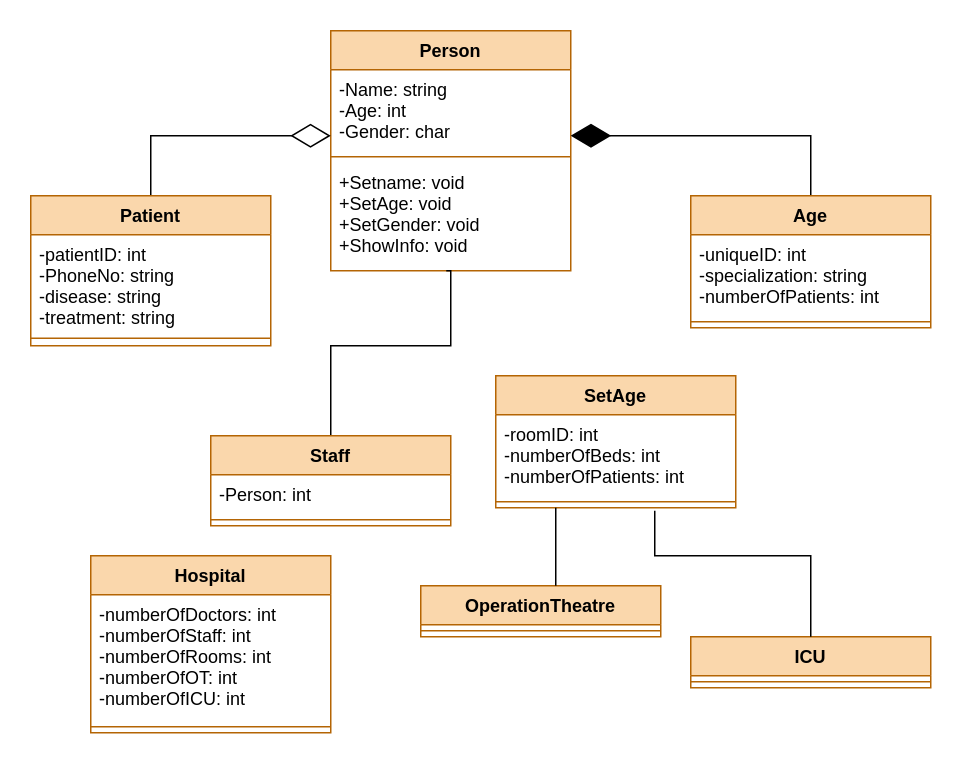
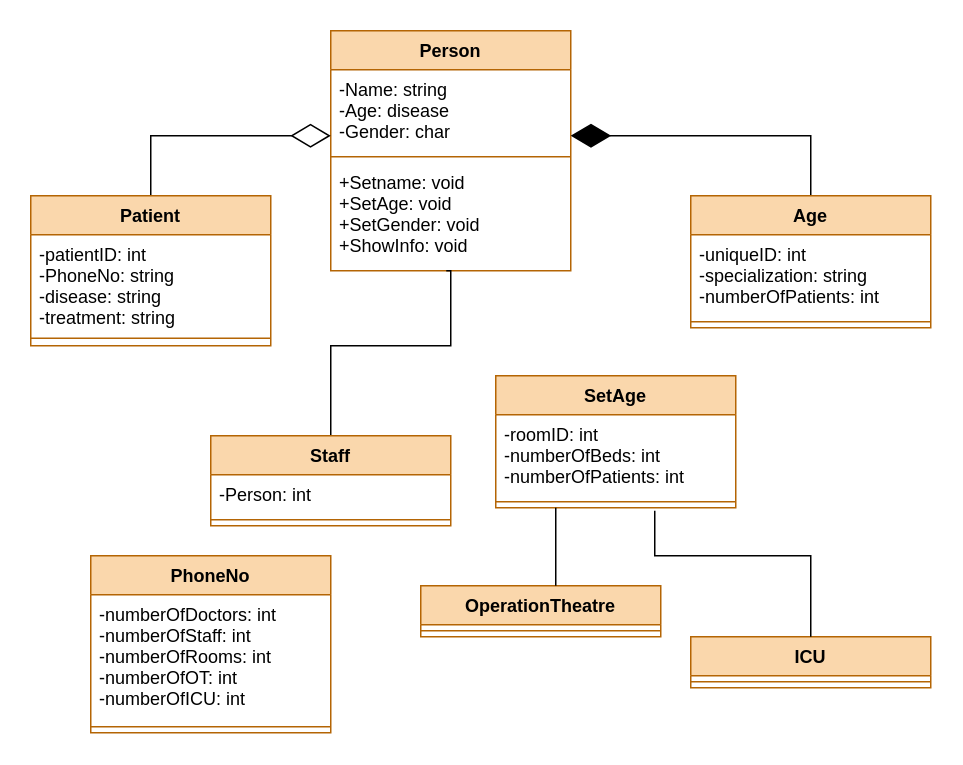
(398, 90) -> (398, 90)
(210, 576) -> (210, 576)
